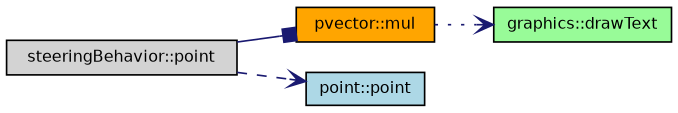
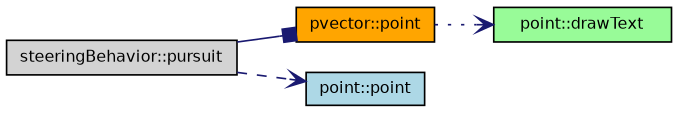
(365, 25) -> (365, 25)
(583, 25) -> (583, 25)
(122, 58) -> (122, 58)
